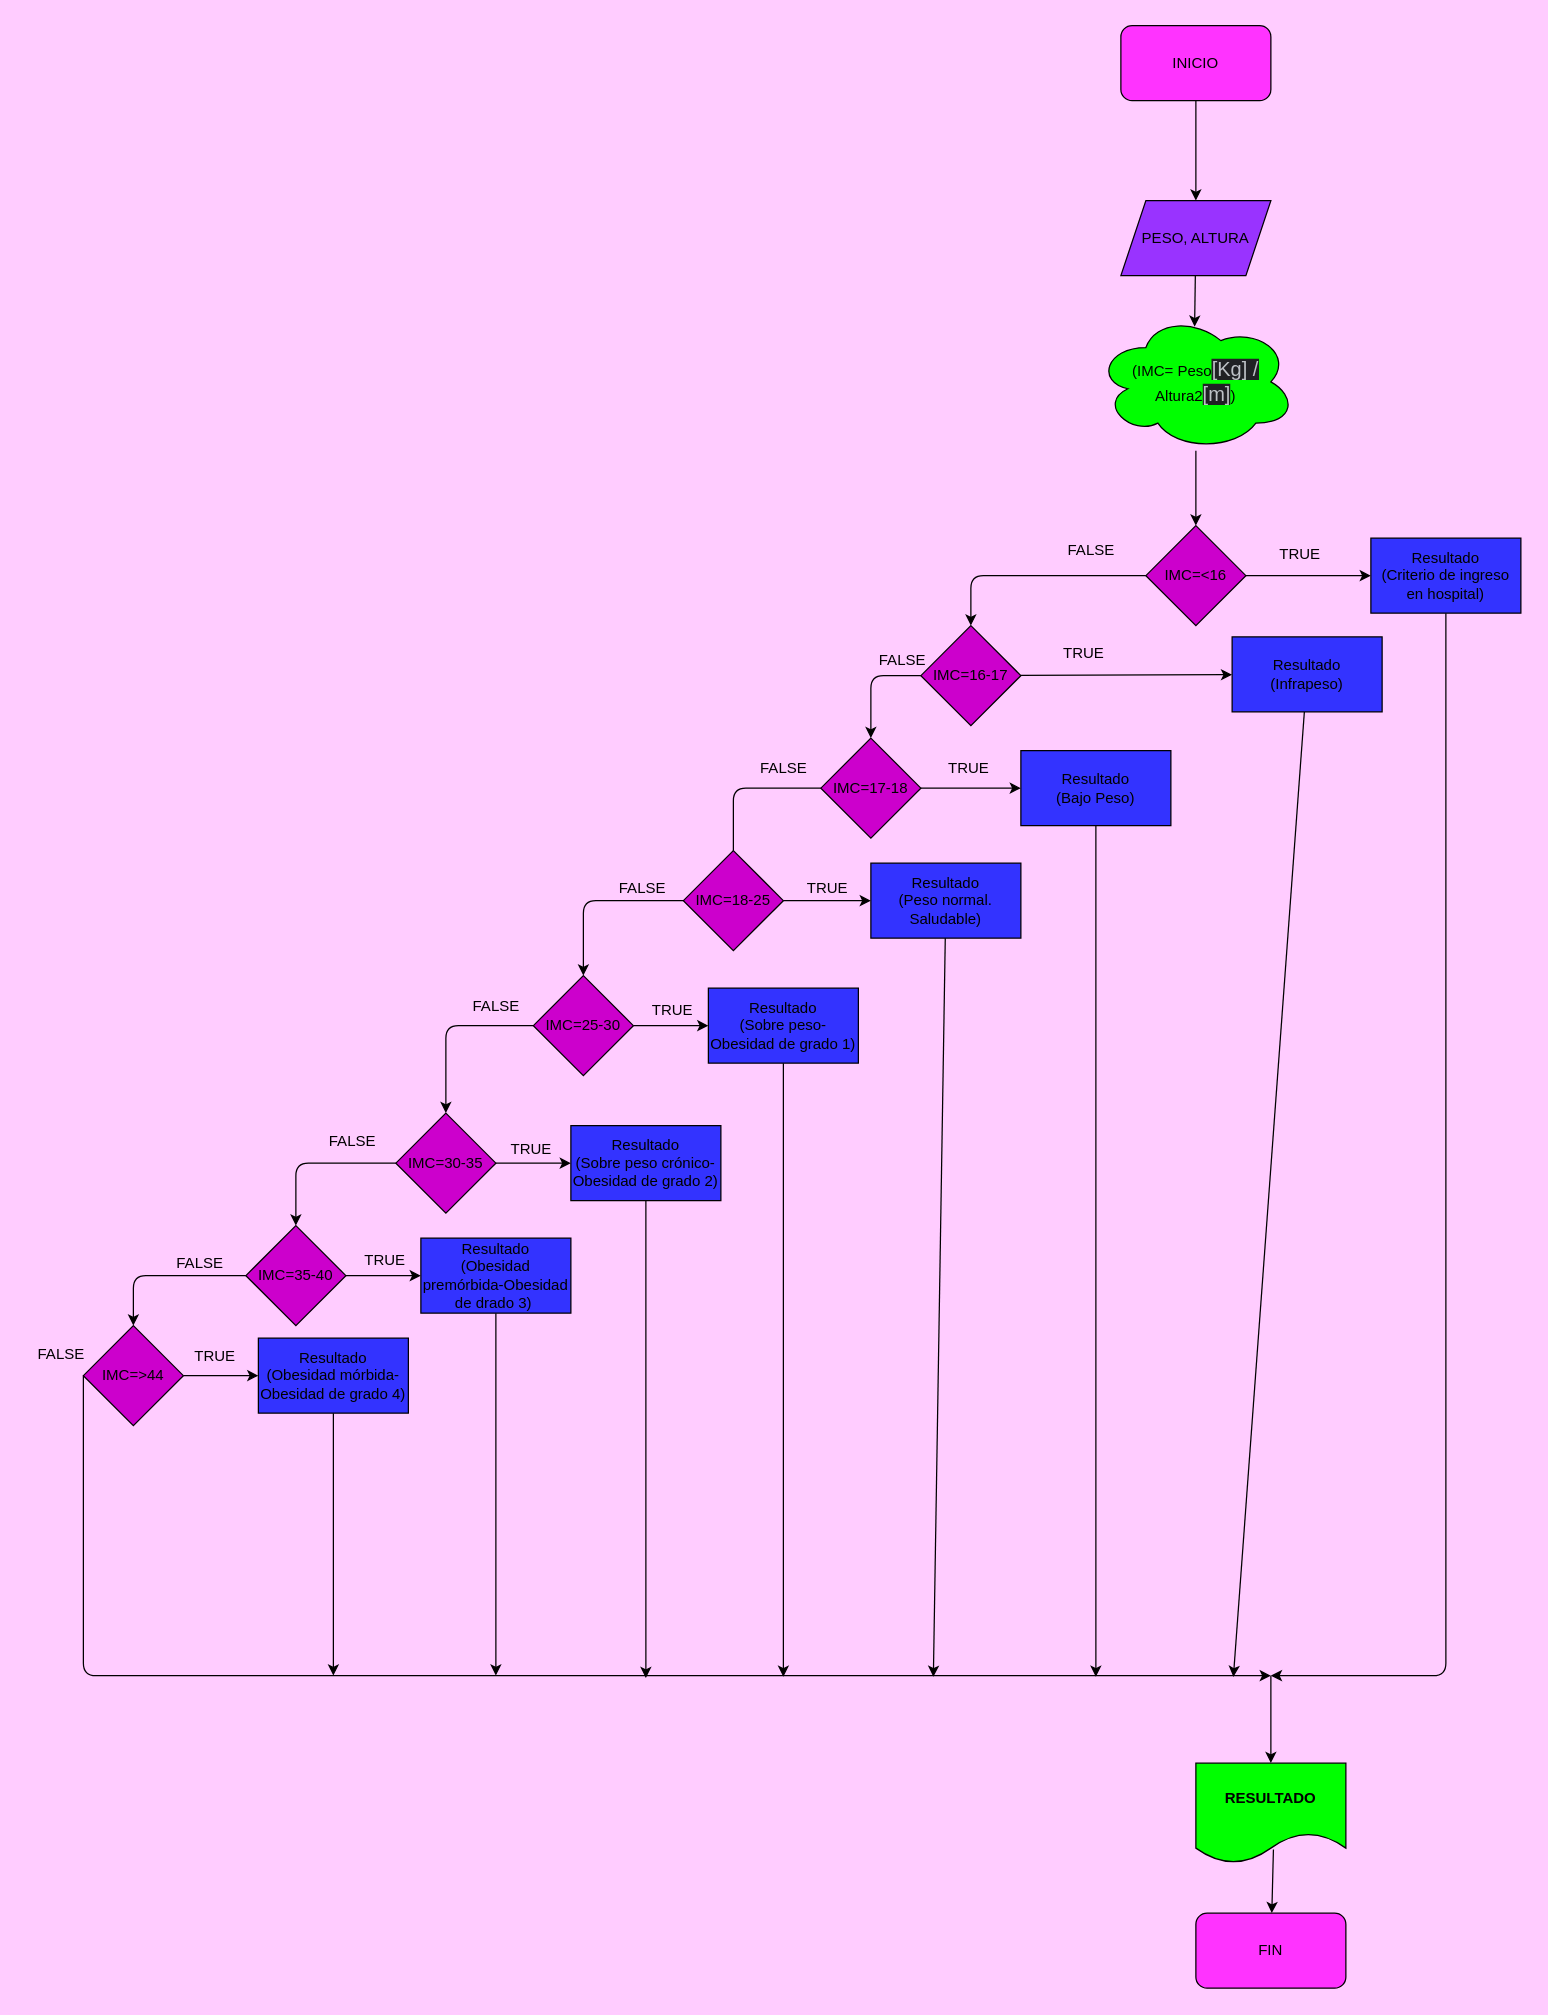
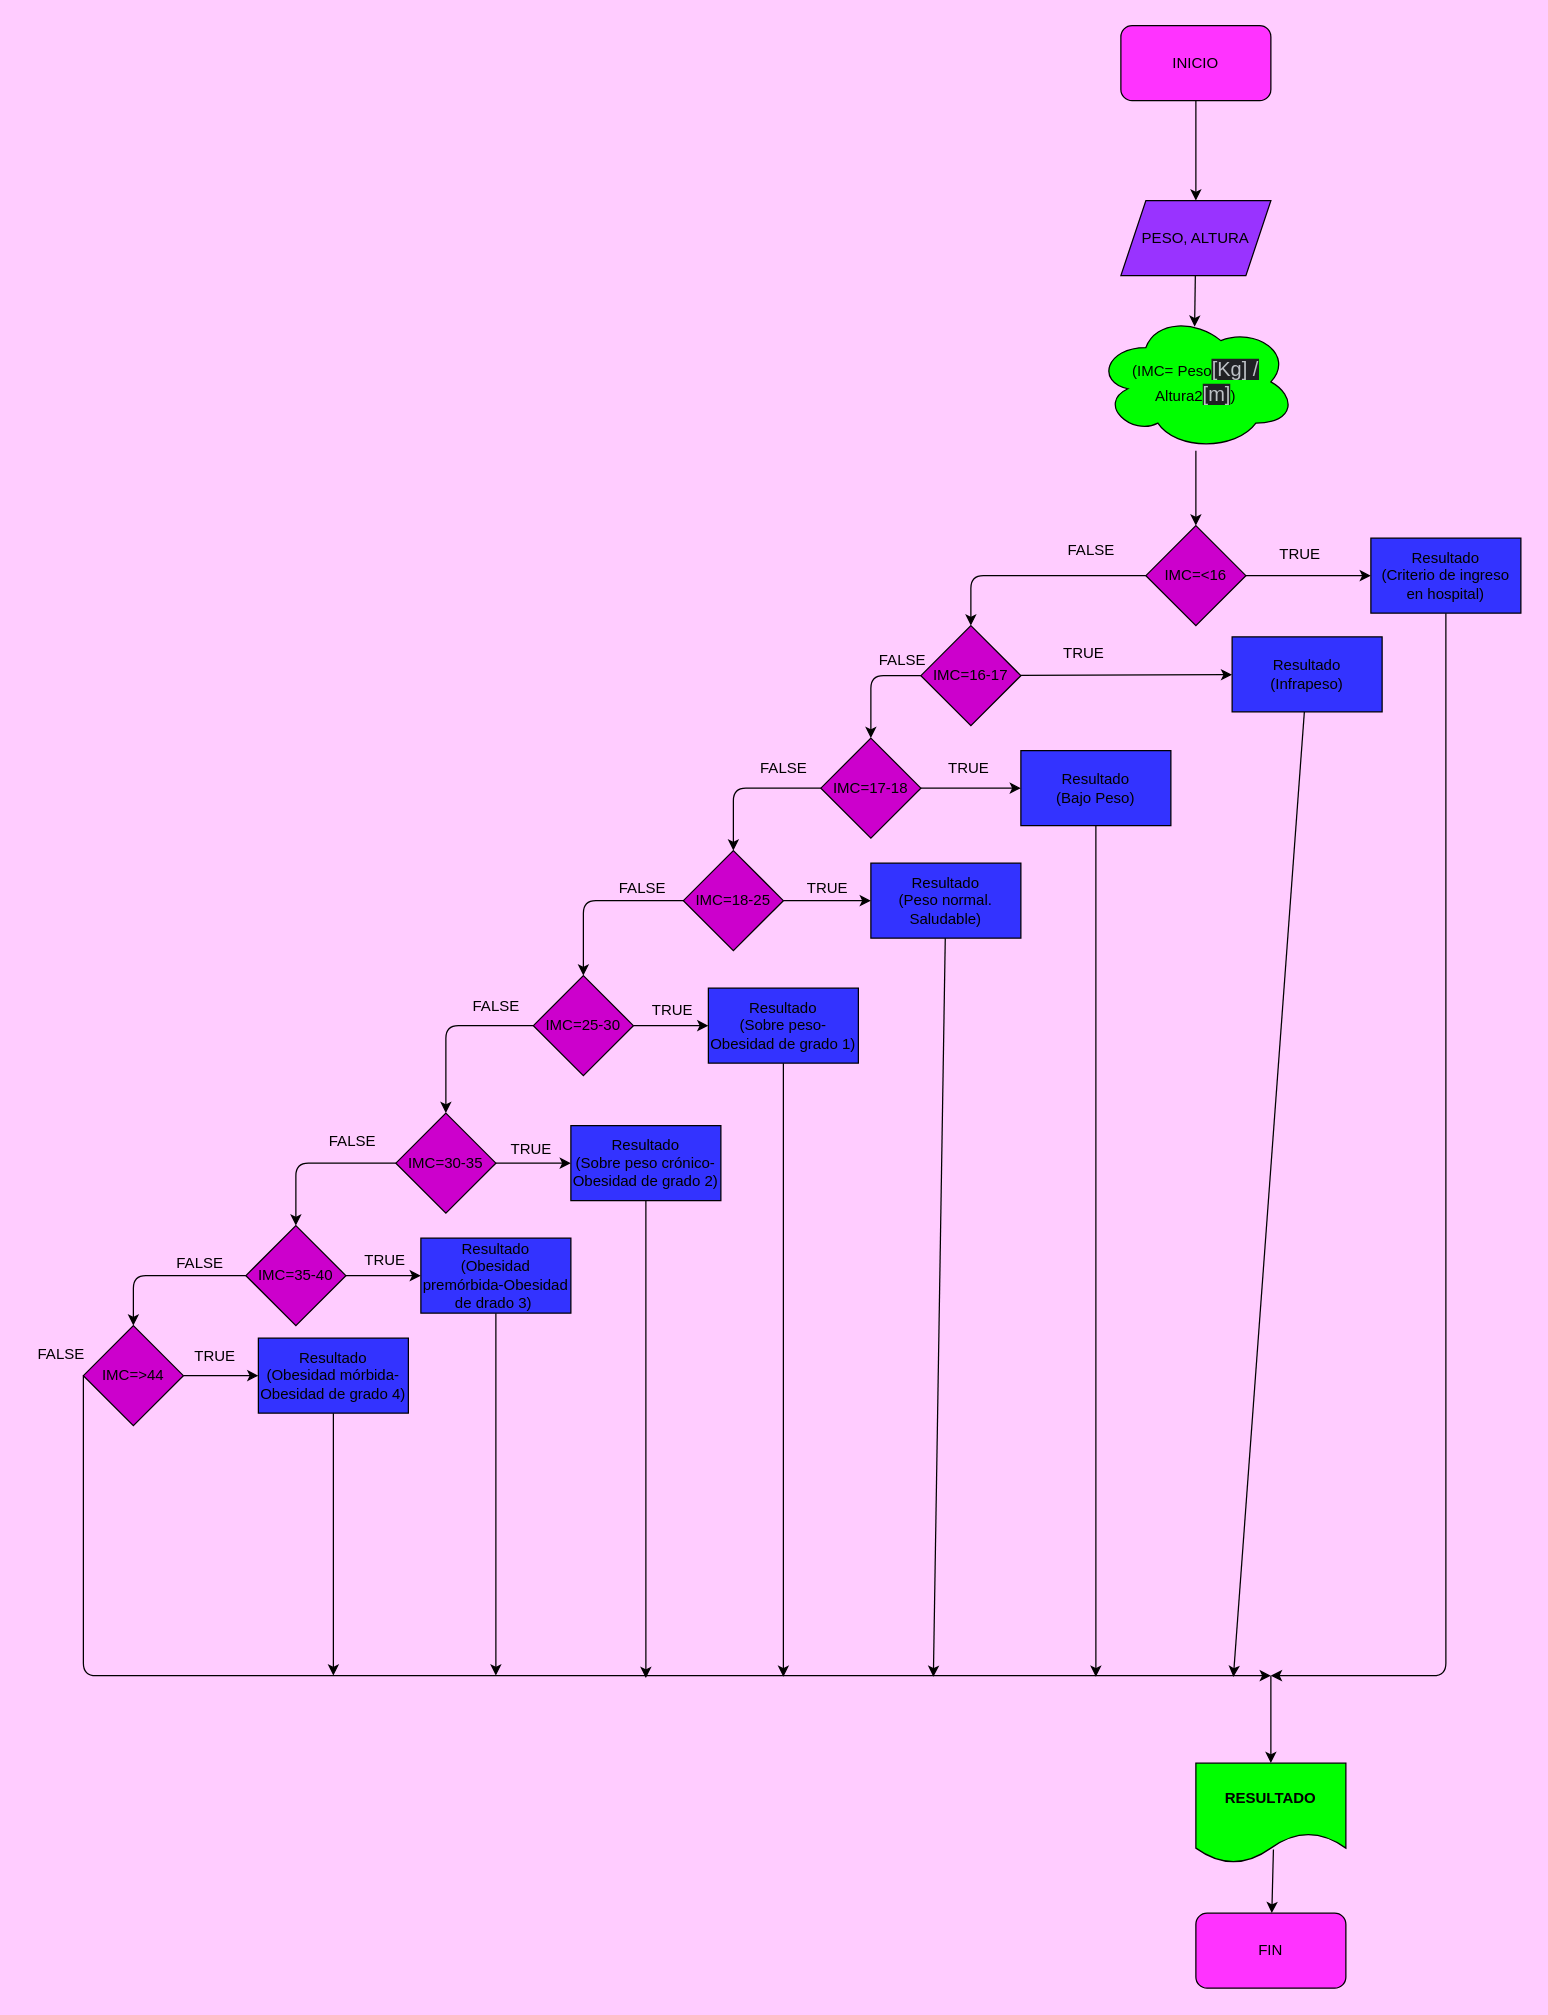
(733, 844) -> (733, 841)
